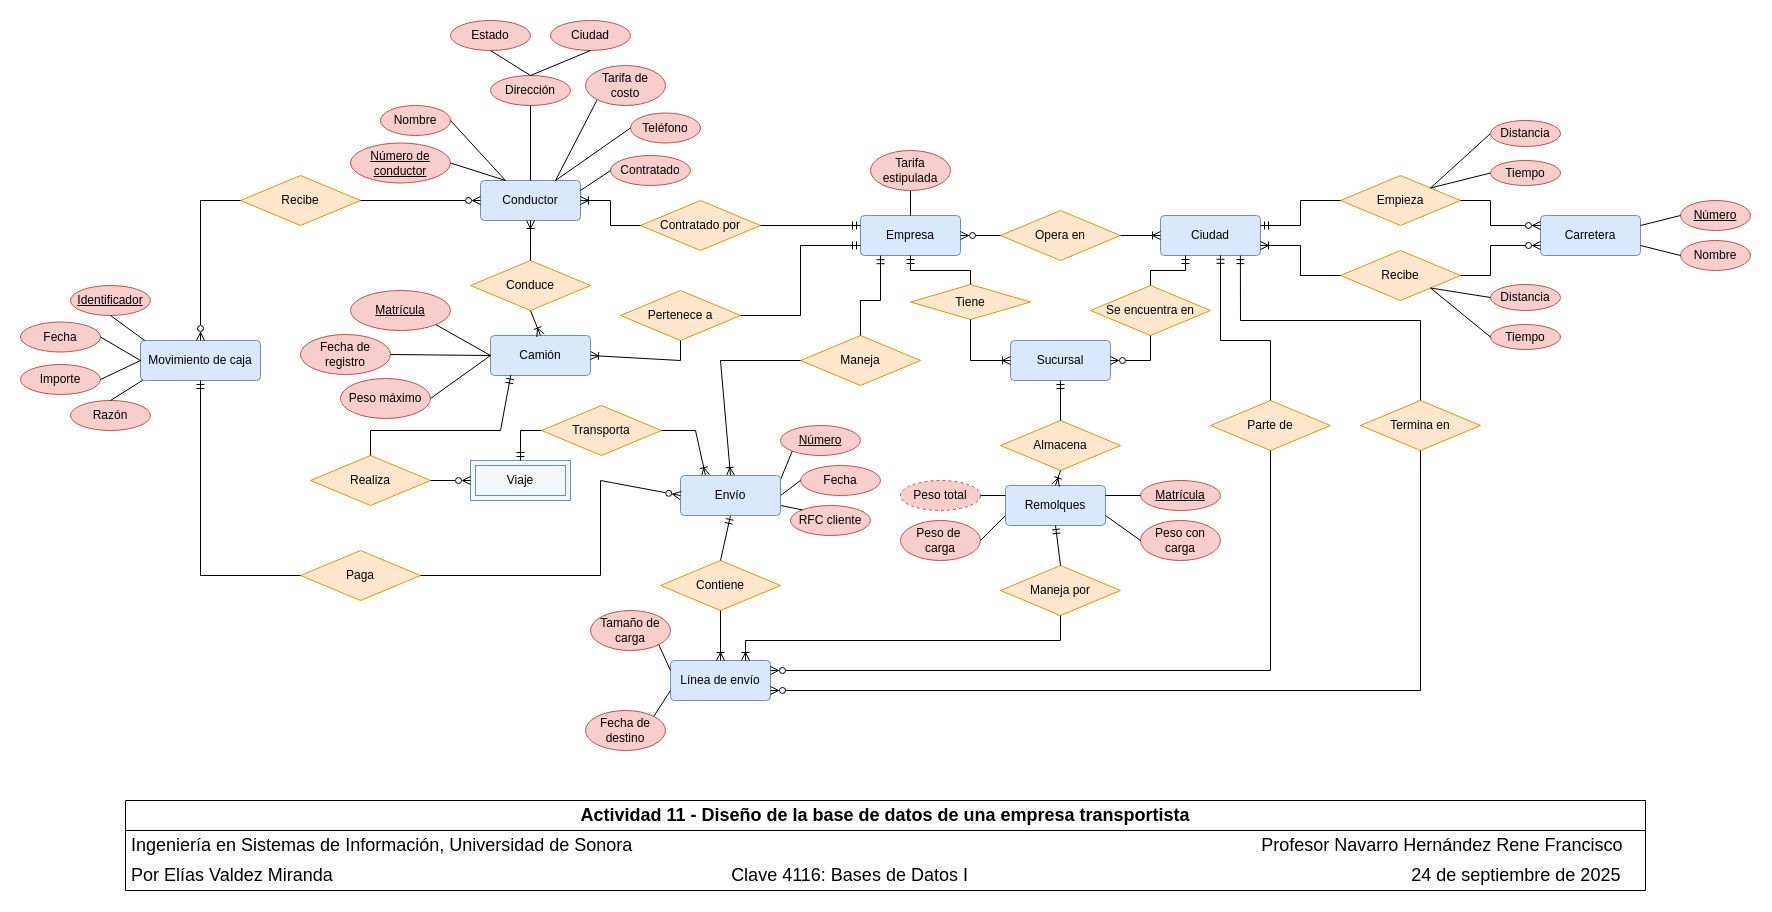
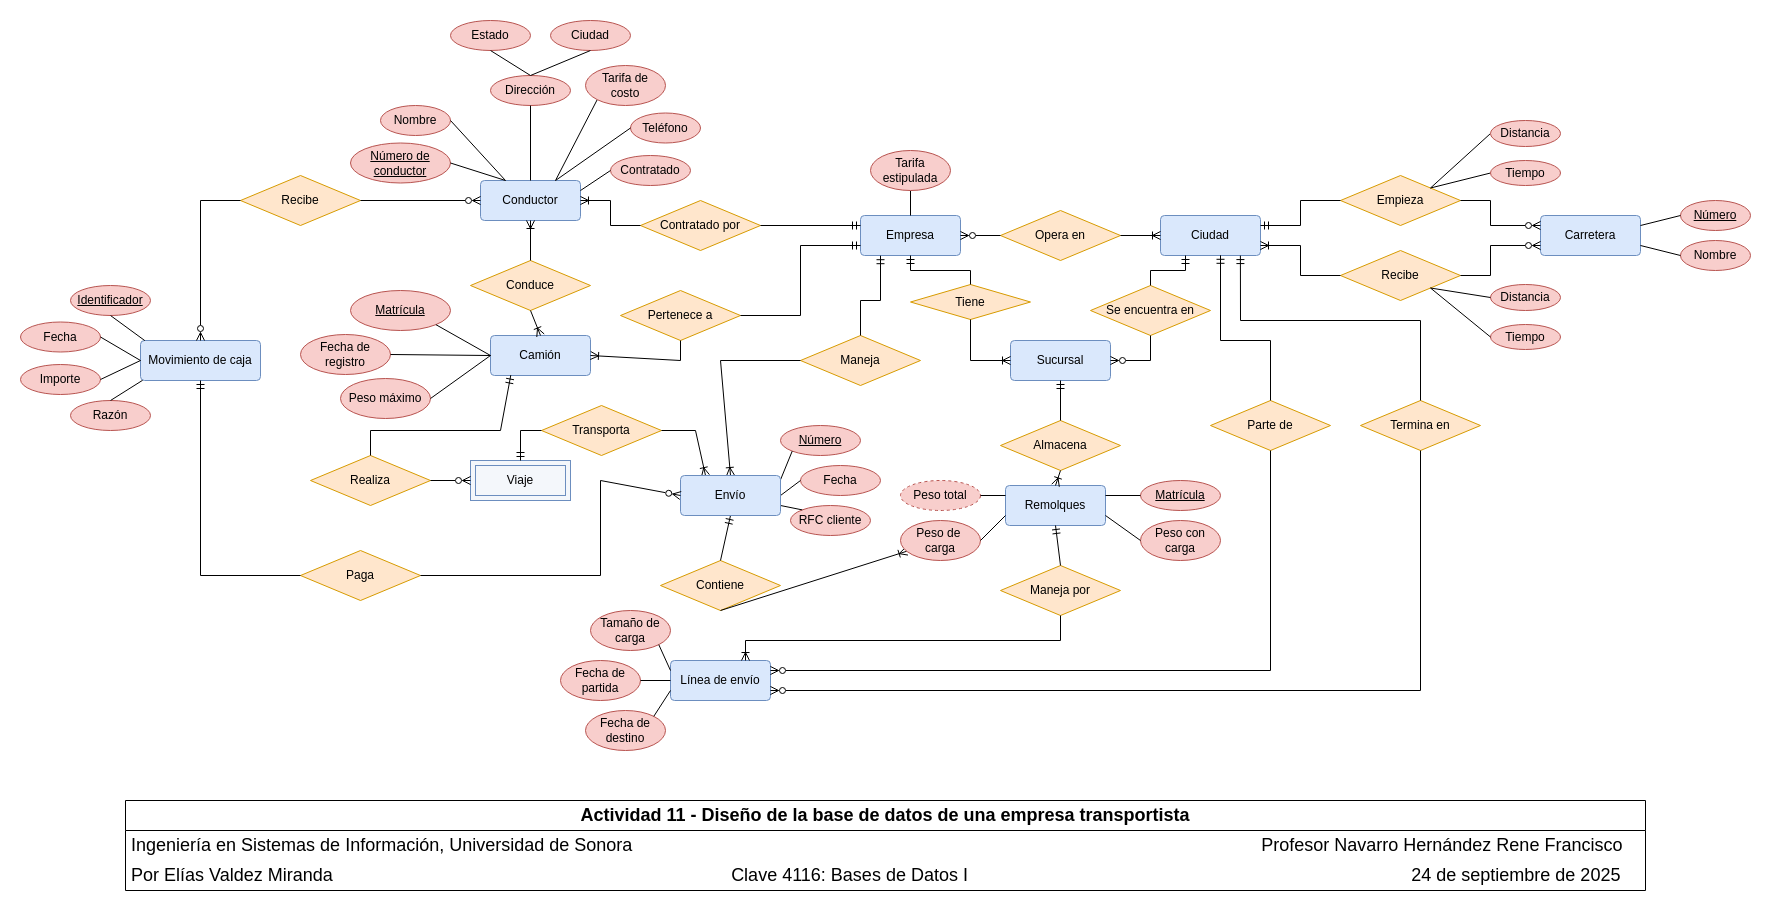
(721, 636) -> (813, 581)
none -> (601, 681)
none -> (656, 681)
